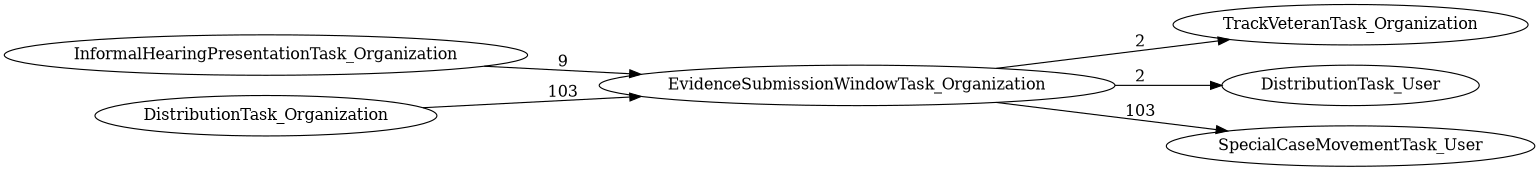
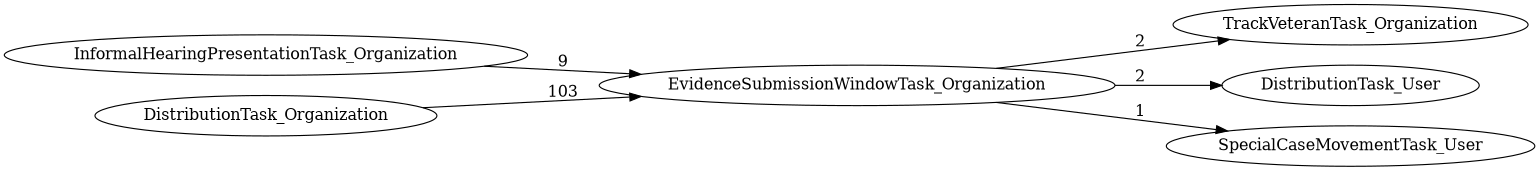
(1141, 112) -> (1141, 112)
